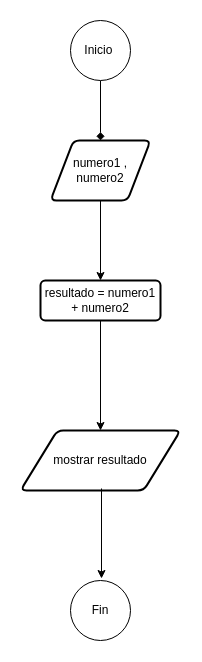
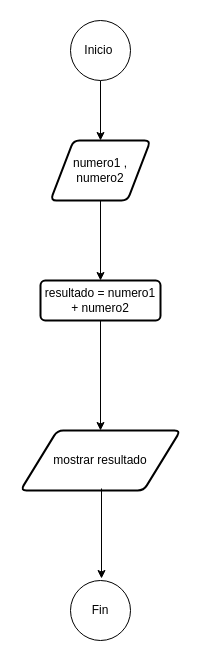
(101, 132) -> (101, 132)
